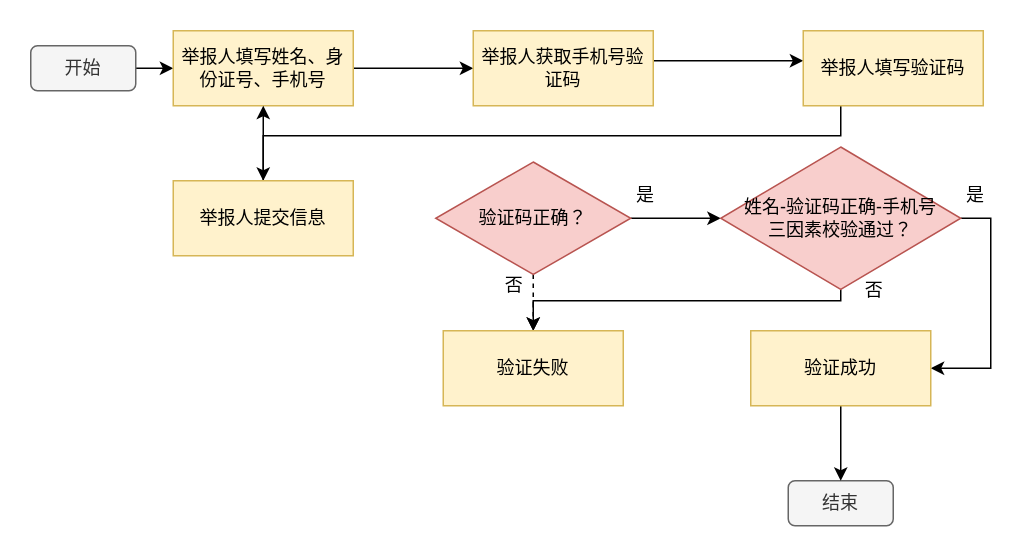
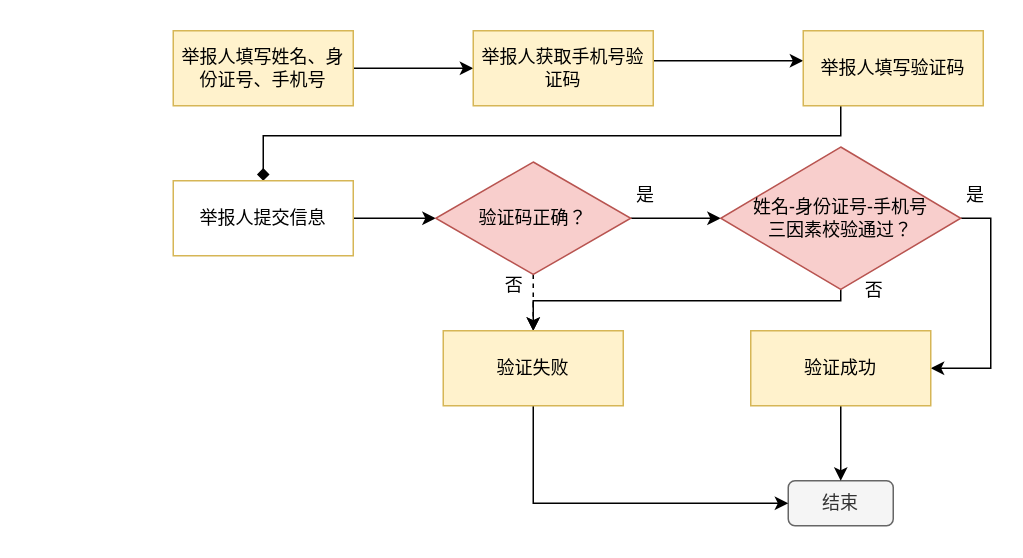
(83, 68) -> none
(160, 68) -> none
(263, 124) -> (390, 218)
(265, 136) -> (265, 136)
(263, 218) -> (263, 218)
(841, 218) -> (841, 218)
none -> (607, 503)
